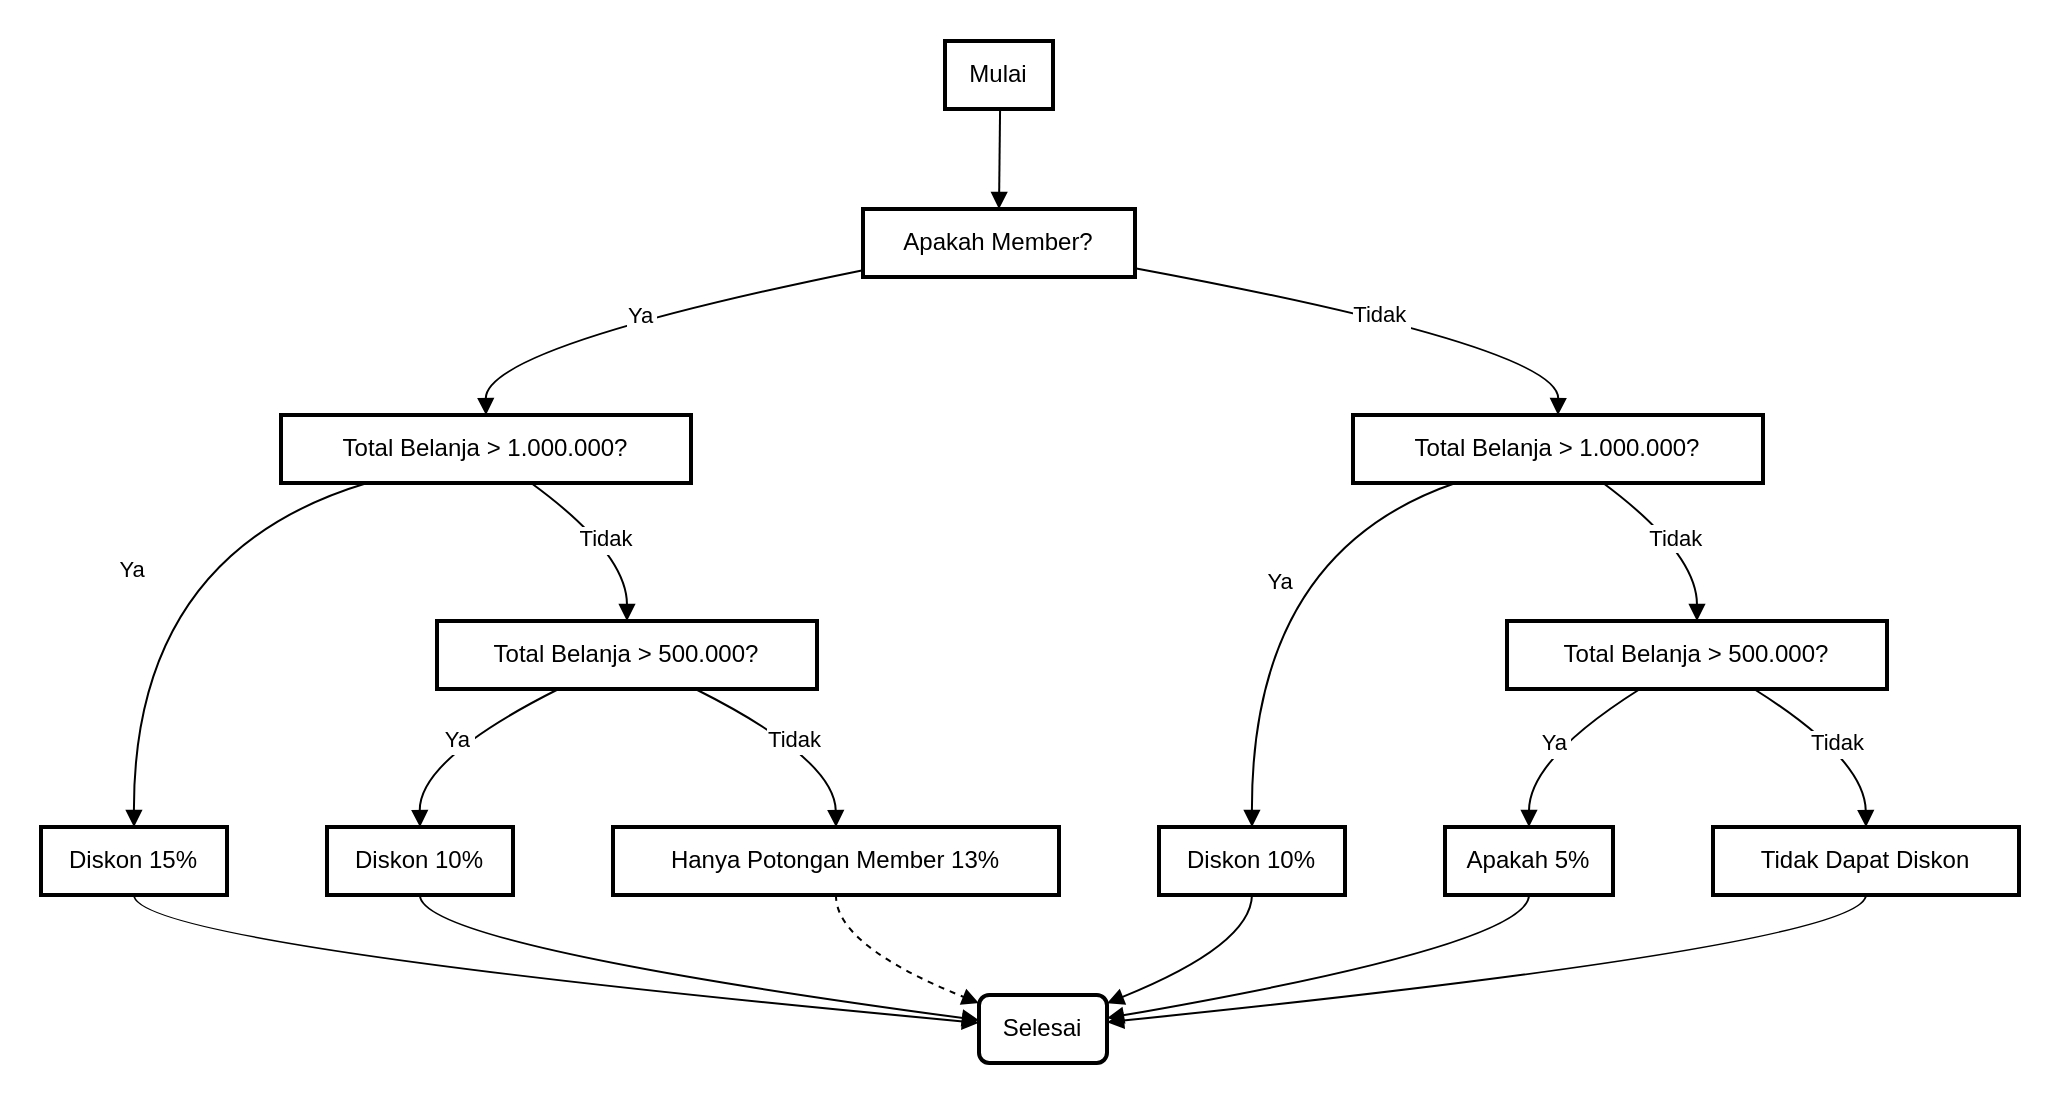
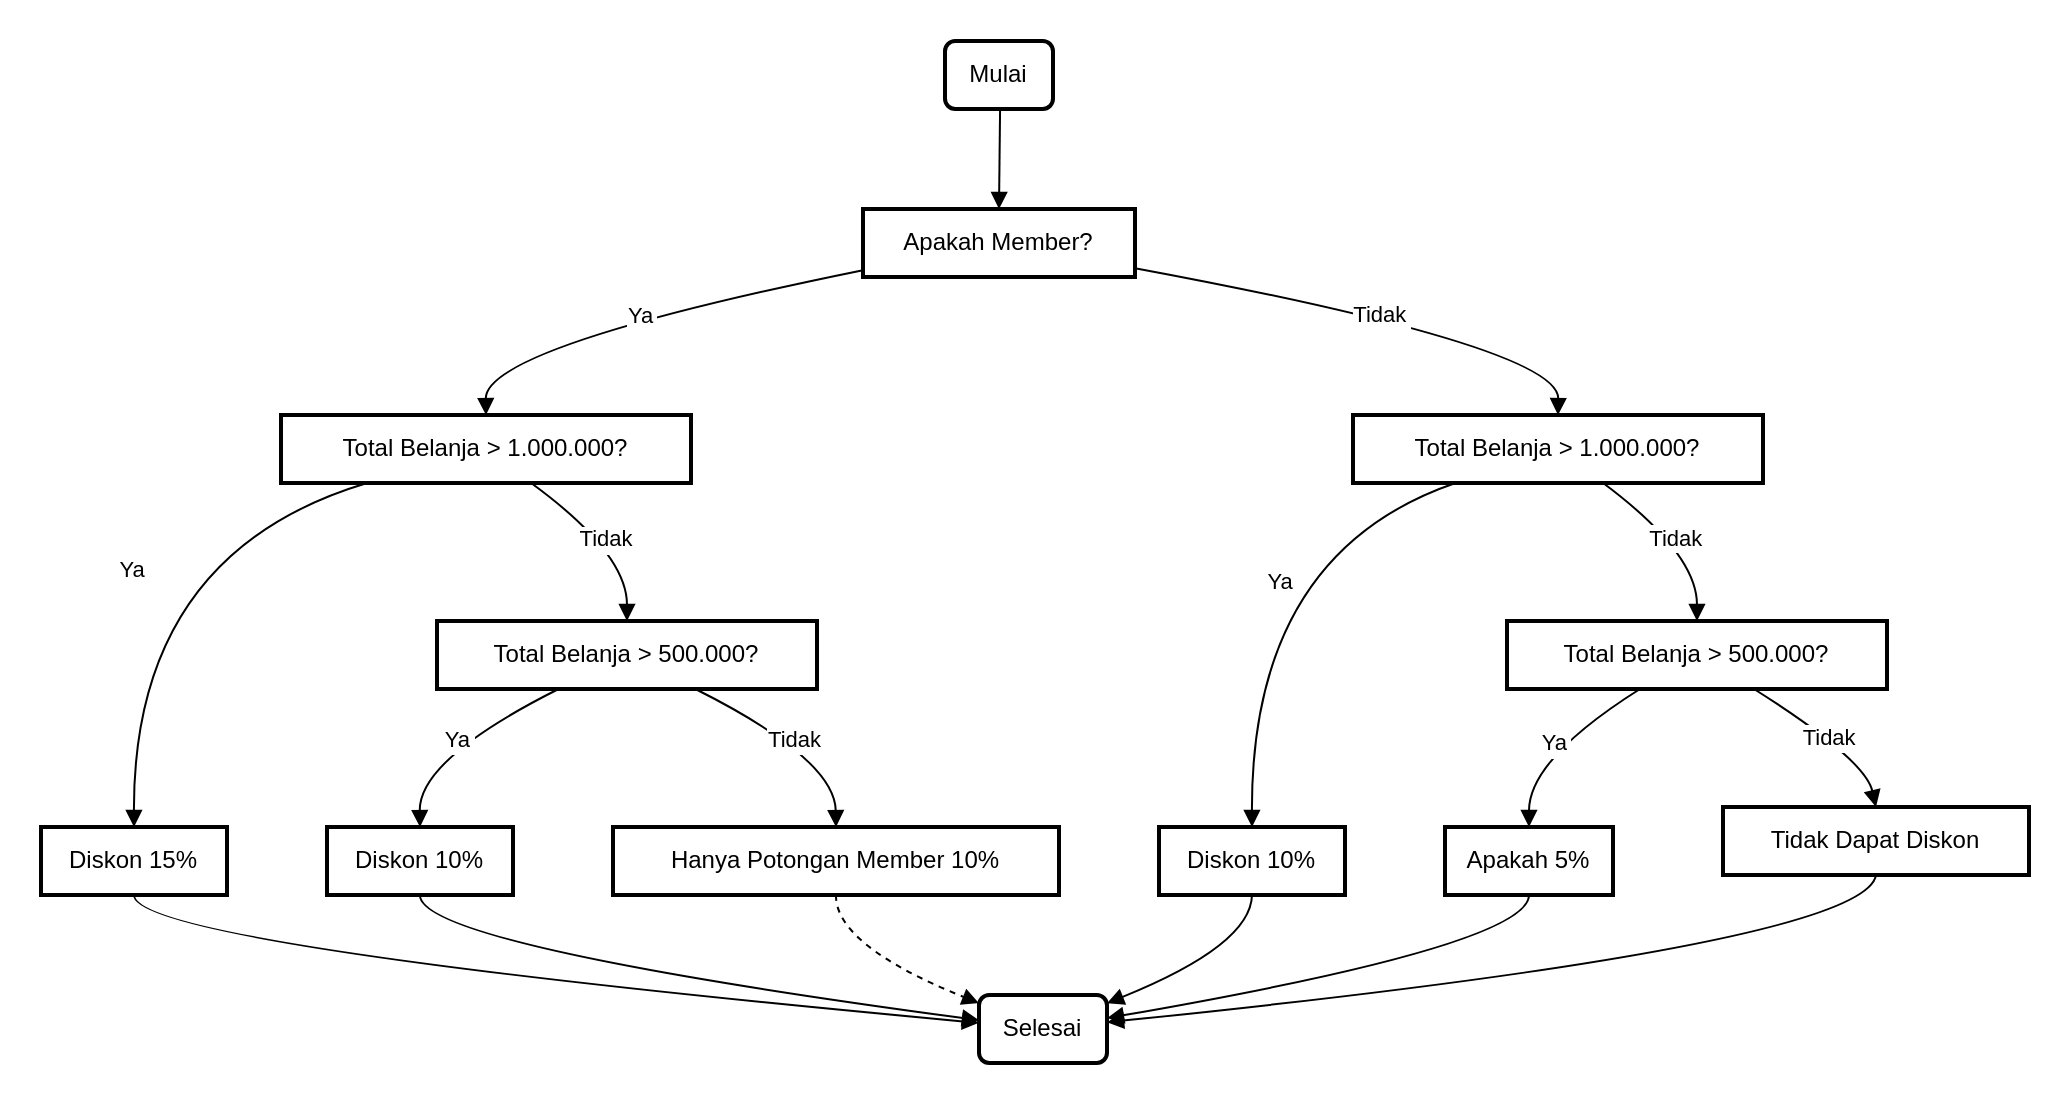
(999, 75) -> (999, 75)
(836, 861) -> (836, 861)
(1866, 861) -> (1876, 841)
